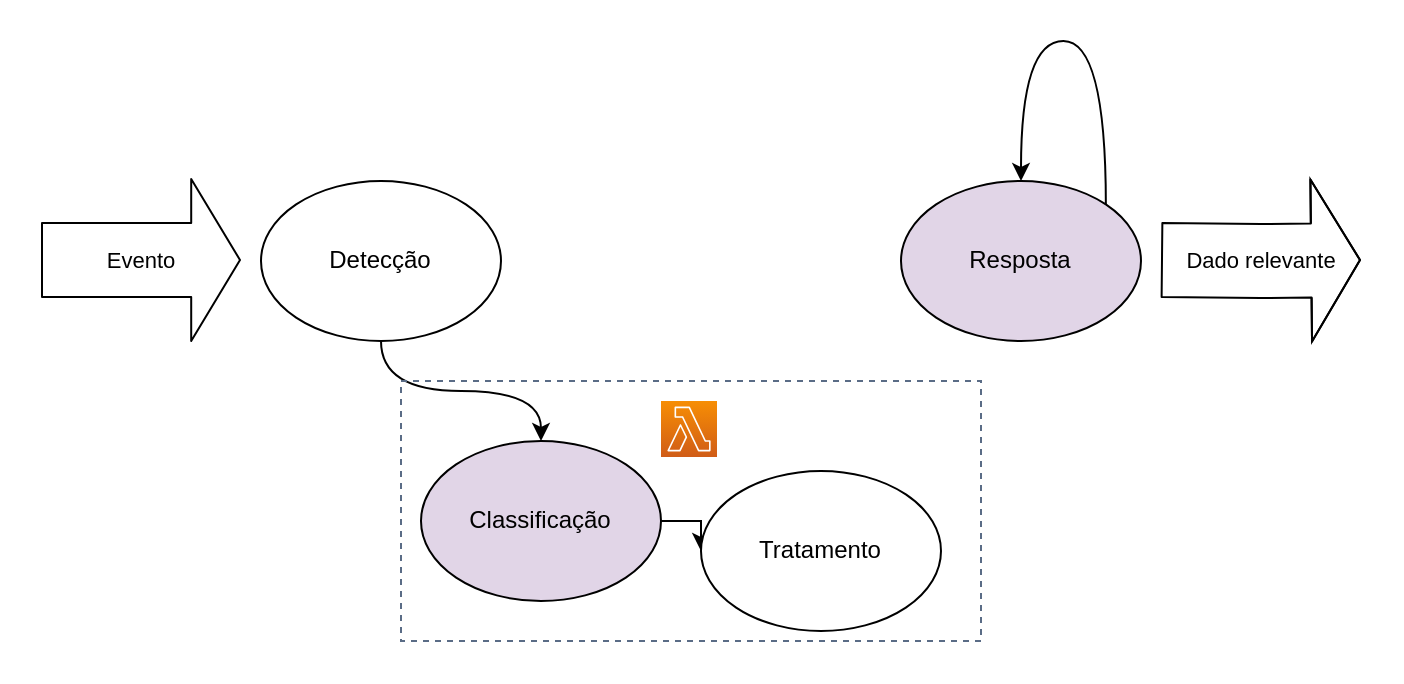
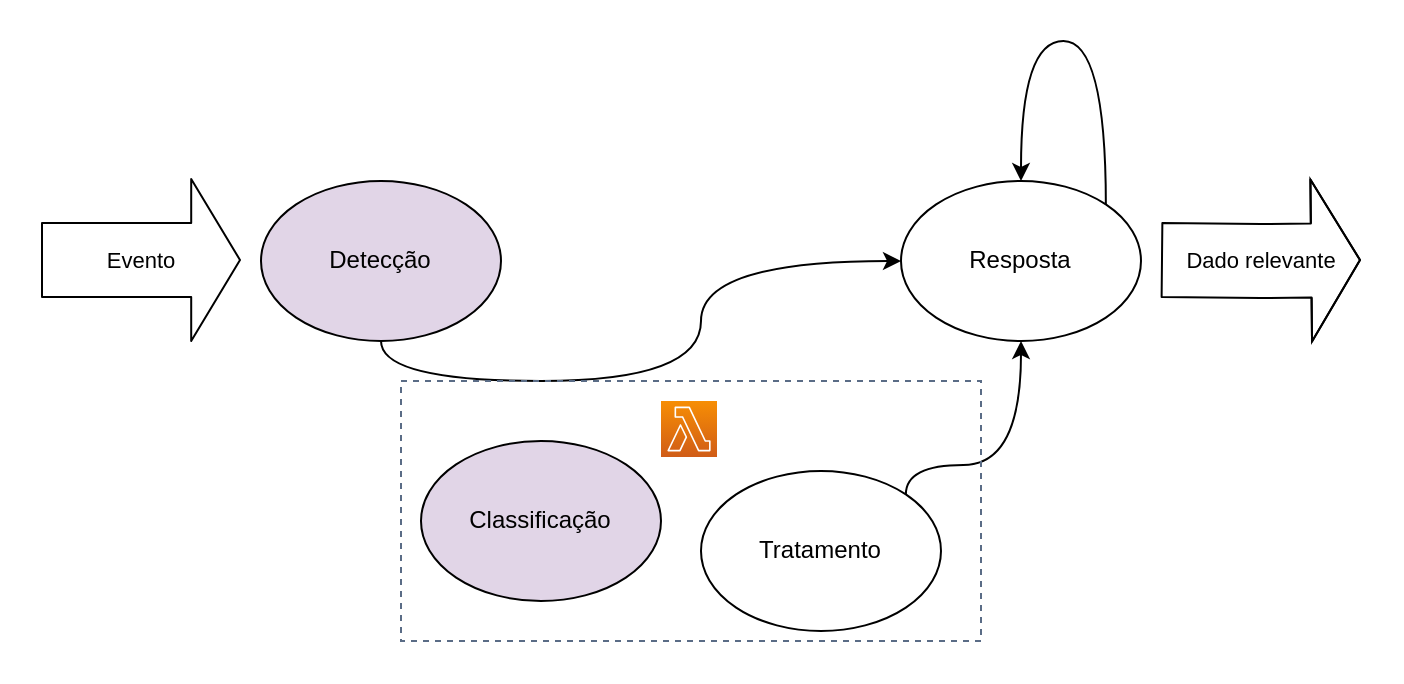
(381, 261) -> (381, 261)
(1021, 261) -> (1021, 261)
(458, 391) -> (651, 369)
none -> (995, 453)
(689, 521) -> none
